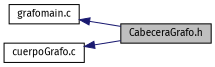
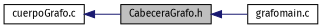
(105, 24) -> (235, 14)
